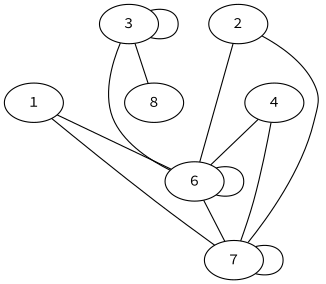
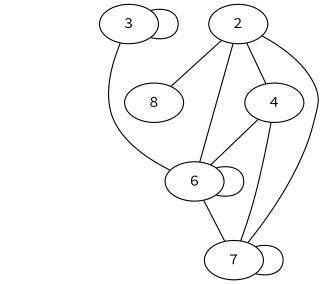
(142, 63) -> (196, 64)
none -> (256, 63)
(34, 103) -> none
